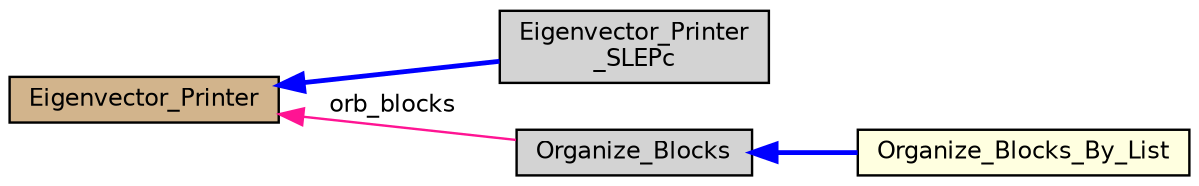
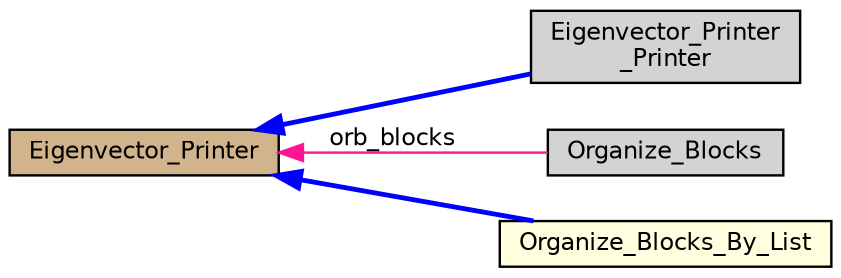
(634, 47) -> (666, 47)
(817, 153) -> (417, 200)
